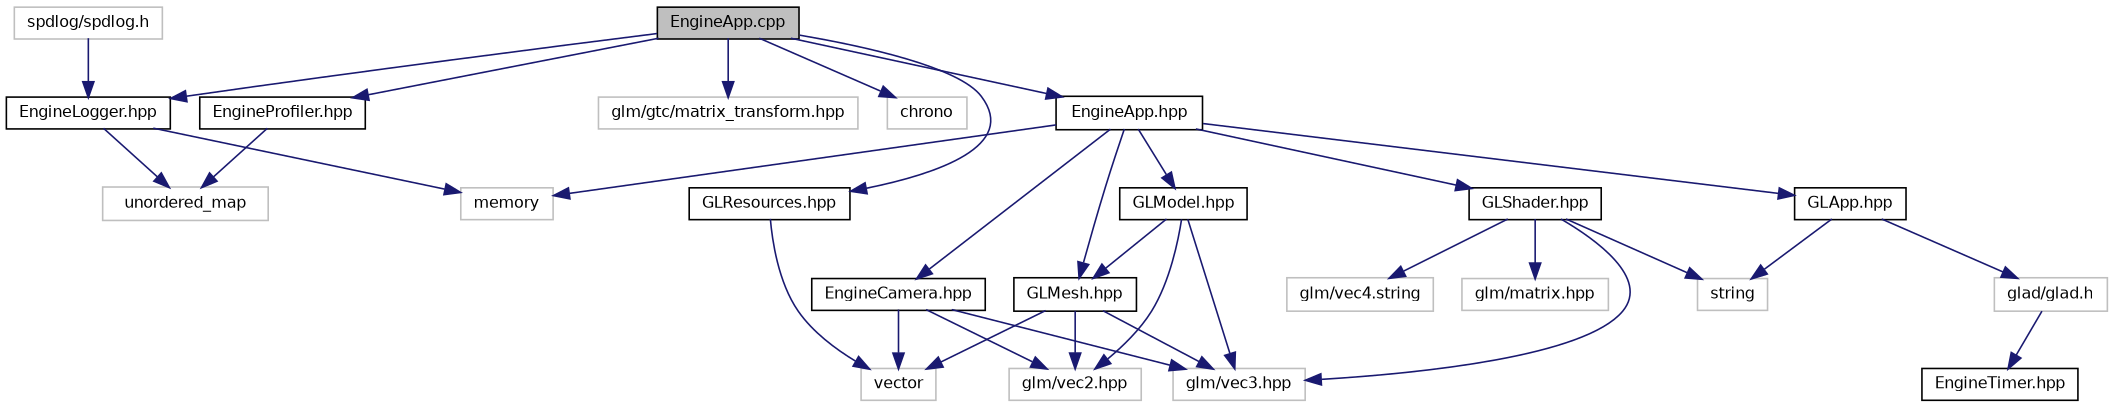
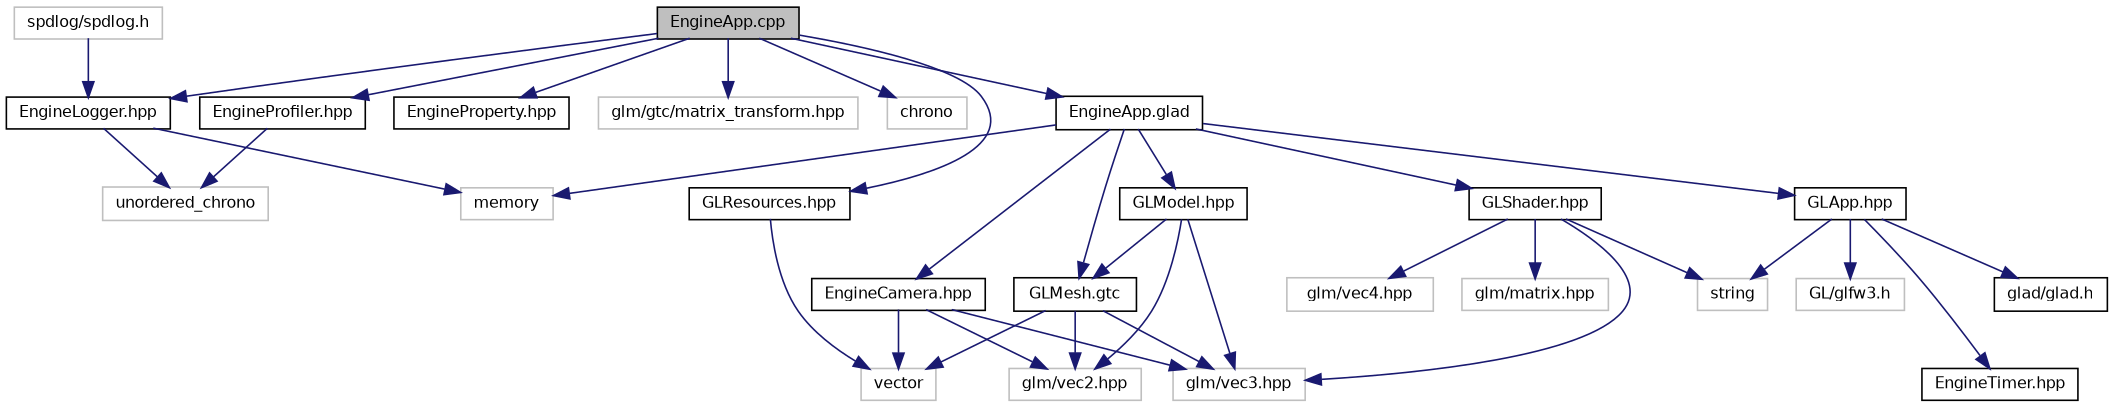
none -> (481, 113)
(1129, 113) -> (1129, 113)
(185, 204) -> (185, 204)
(1075, 294) -> (1075, 294)
(1360, 294) -> (1360, 294)
none -> (1850, 294)
(2051, 294) -> (2051, 294)
(2029, 333) -> (1925, 285)
